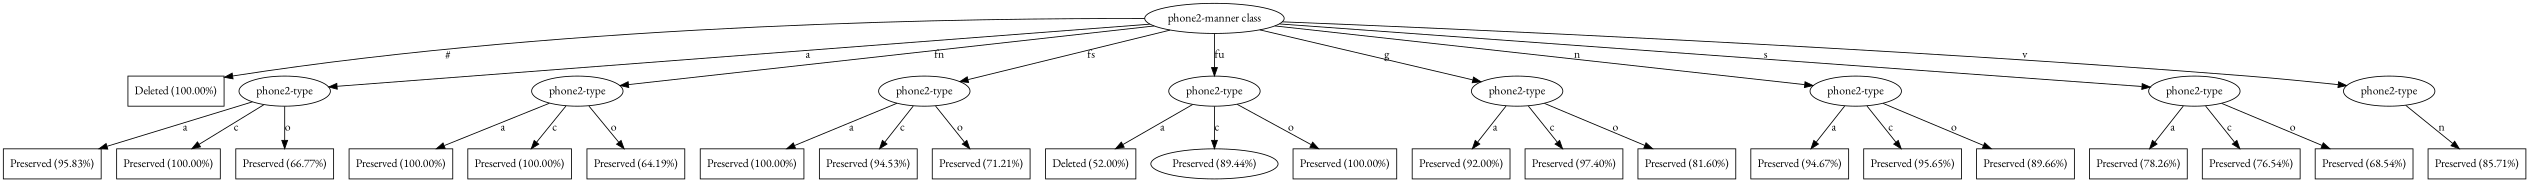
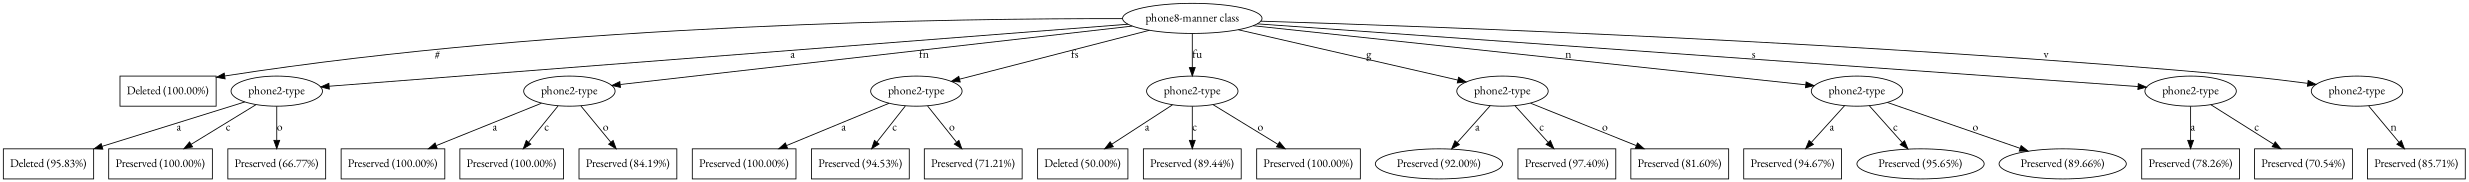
(1214, 18) -> (1192, 18)
(52, 164) -> (48, 164)
(636, 164) -> (628, 164)
(1091, 164) -> (1083, 164)
(1214, 164) -> (1192, 164)
(1461, 164) -> (1439, 164)
(1913, 164) -> (1921, 164)
(2025, 164) -> (2063, 164)
(2251, 164) -> (2303, 164)
(2364, 164) -> none
